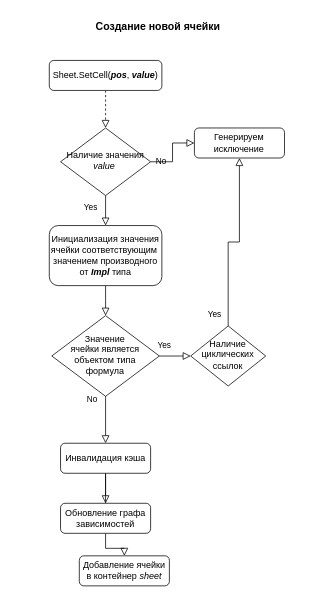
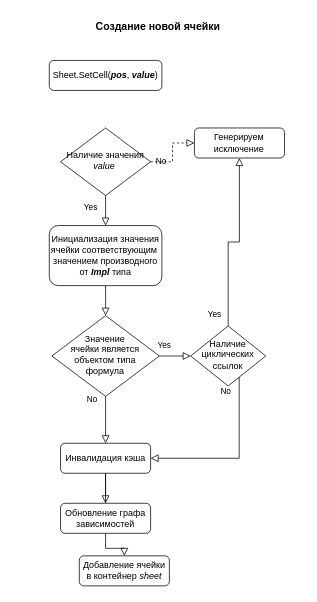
(105, 105) -> none
(172, 156) -> (172, 156)
none -> (239, 458)
